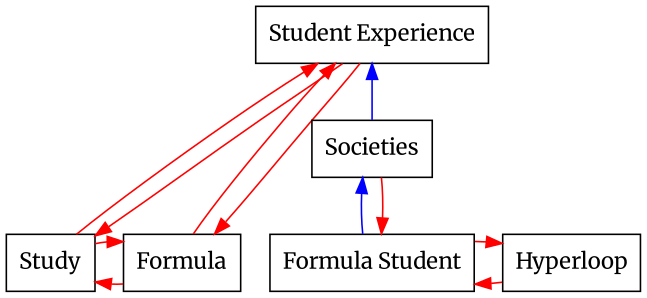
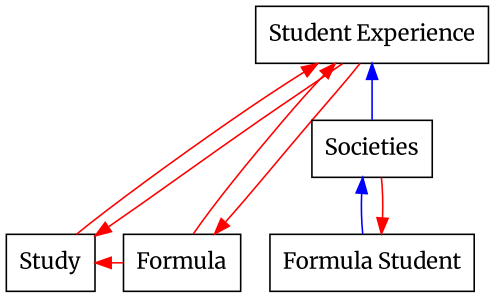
(101, 243) -> none
(572, 263) -> none
